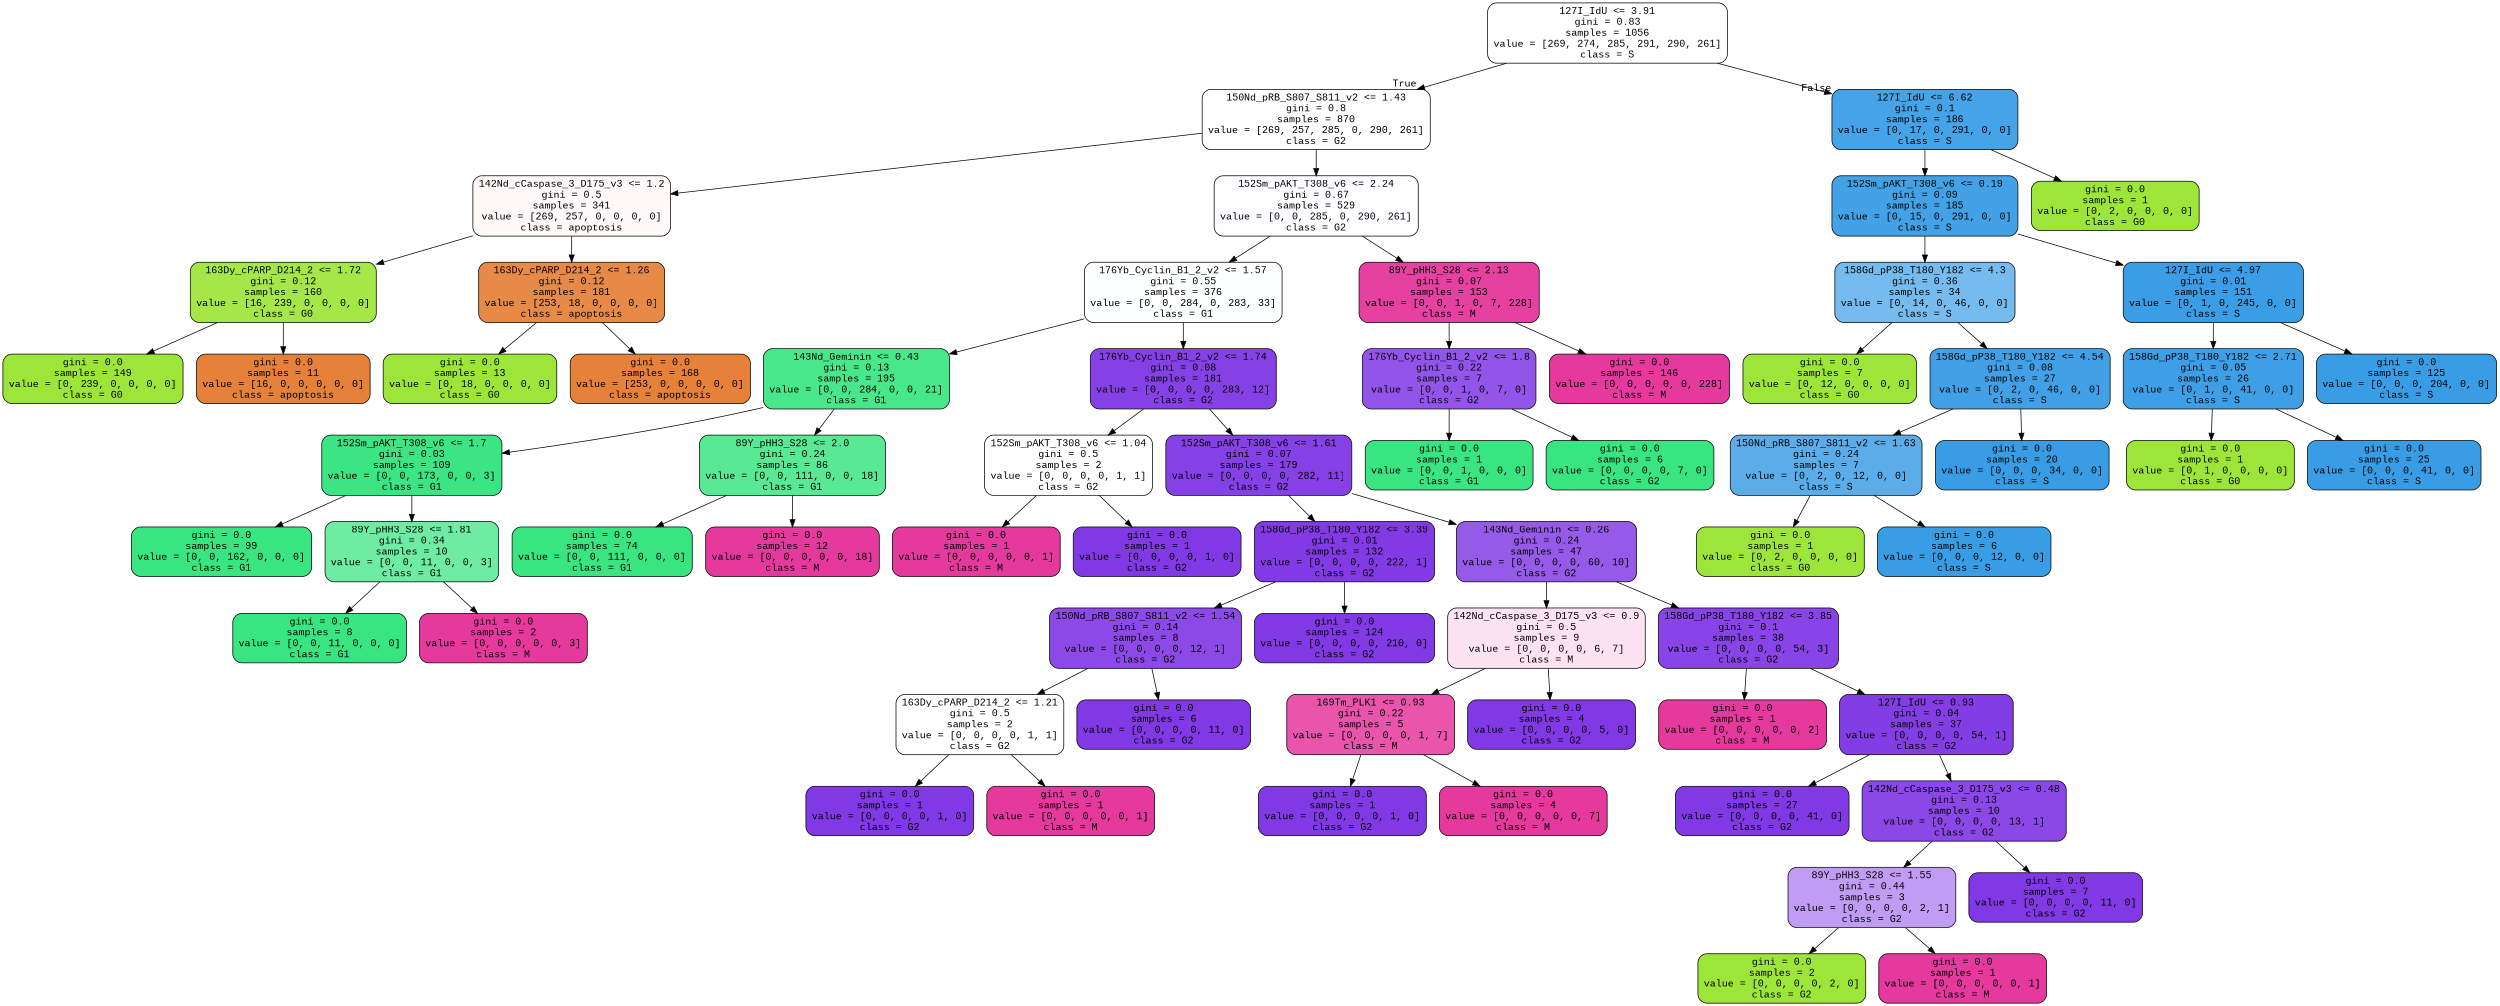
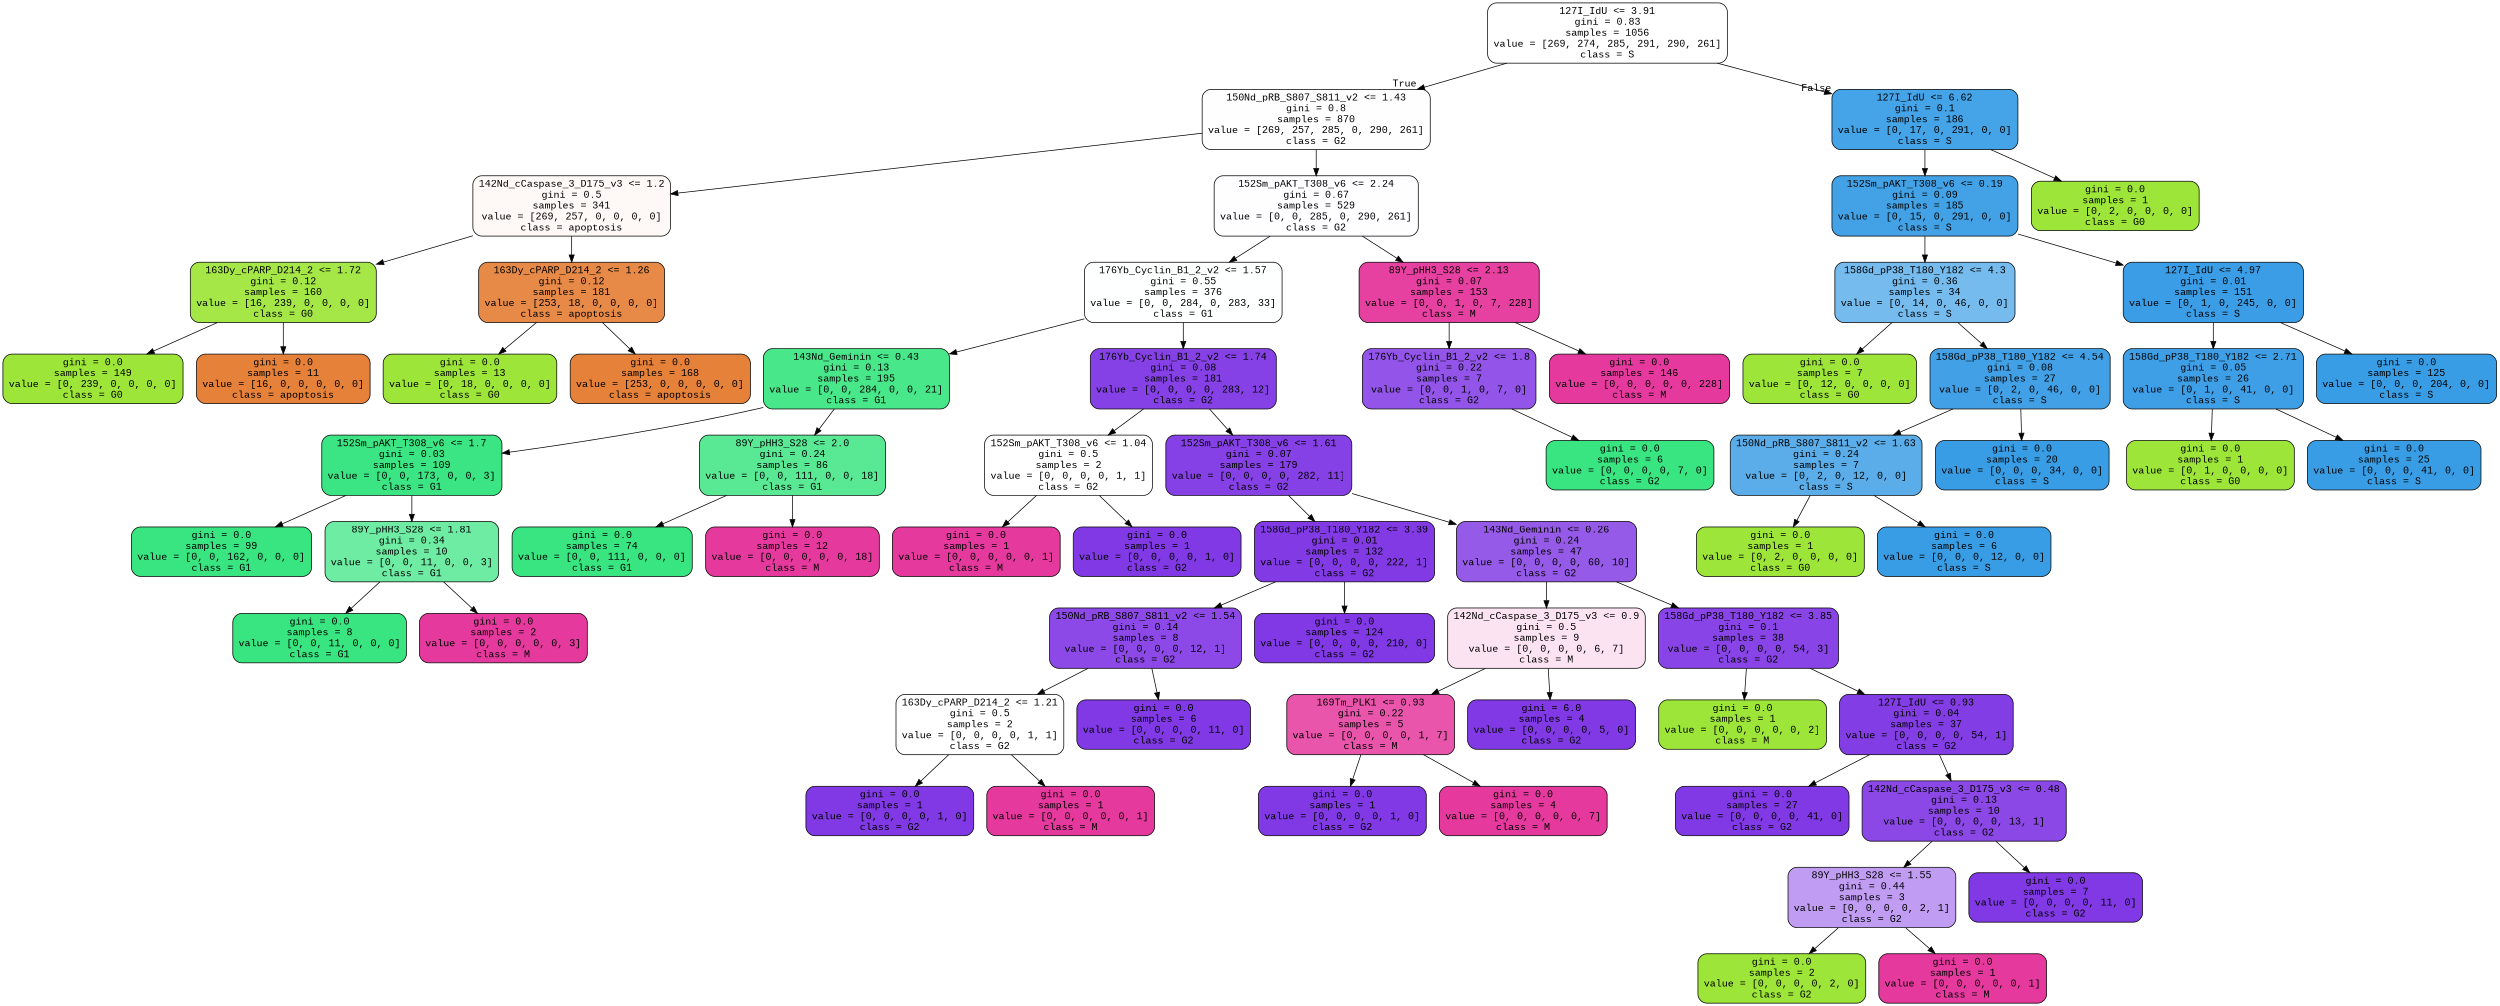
(1449, 465) -> none
(1552, 725) -> (1552, 725)
(1743, 725) -> (1743, 725)
